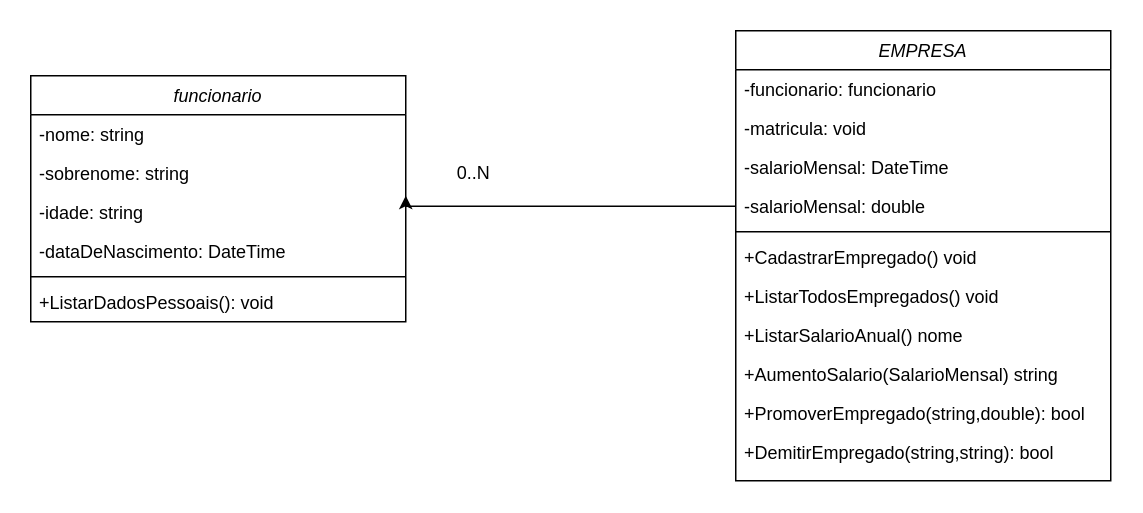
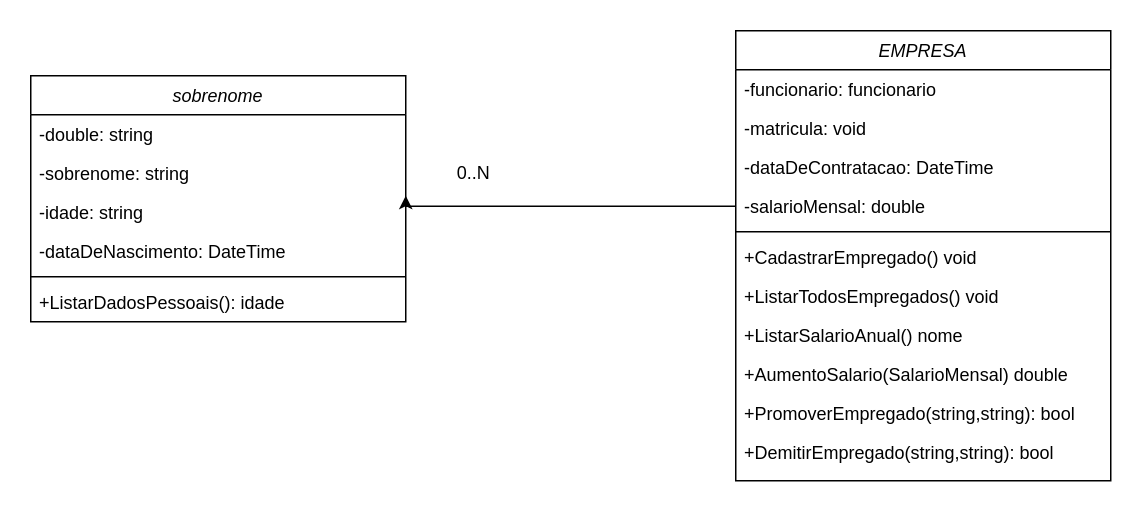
(218, 96) -> (218, 96)
(98, 135) -> (105, 135)
(851, 168) -> (878, 168)
(168, 303) -> (173, 303)
(914, 375) -> (914, 375)
(927, 414) -> (927, 414)
